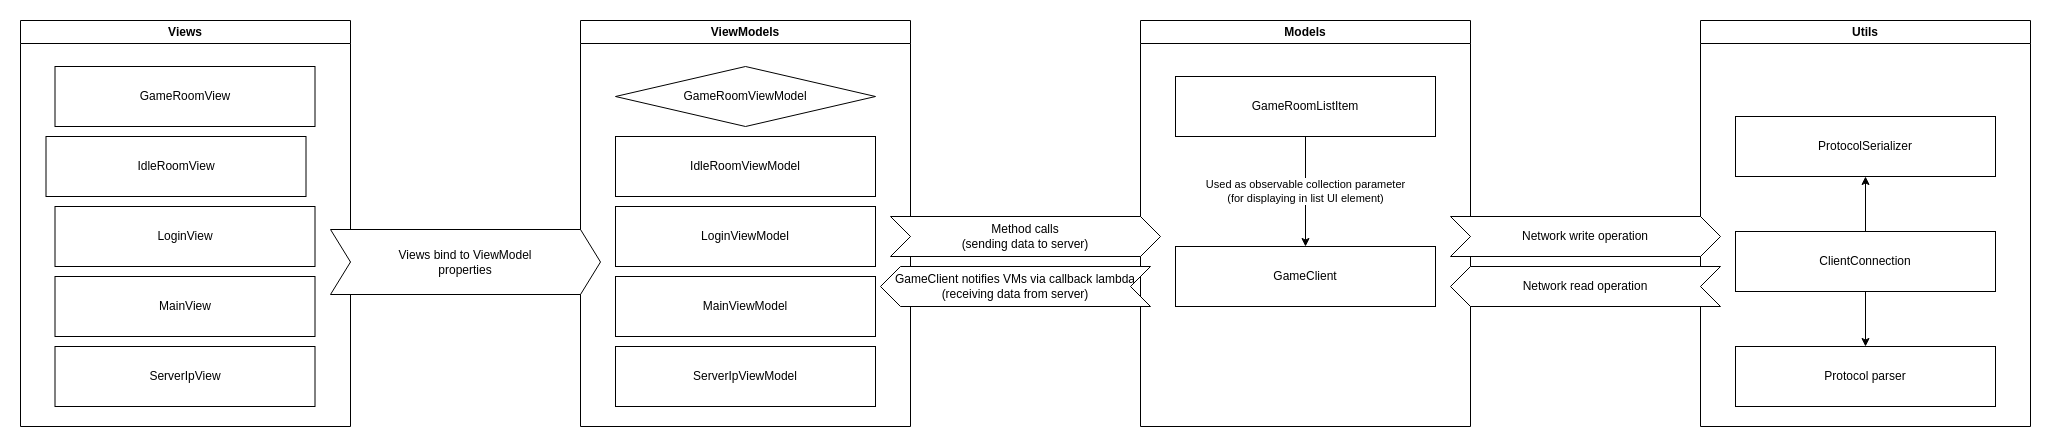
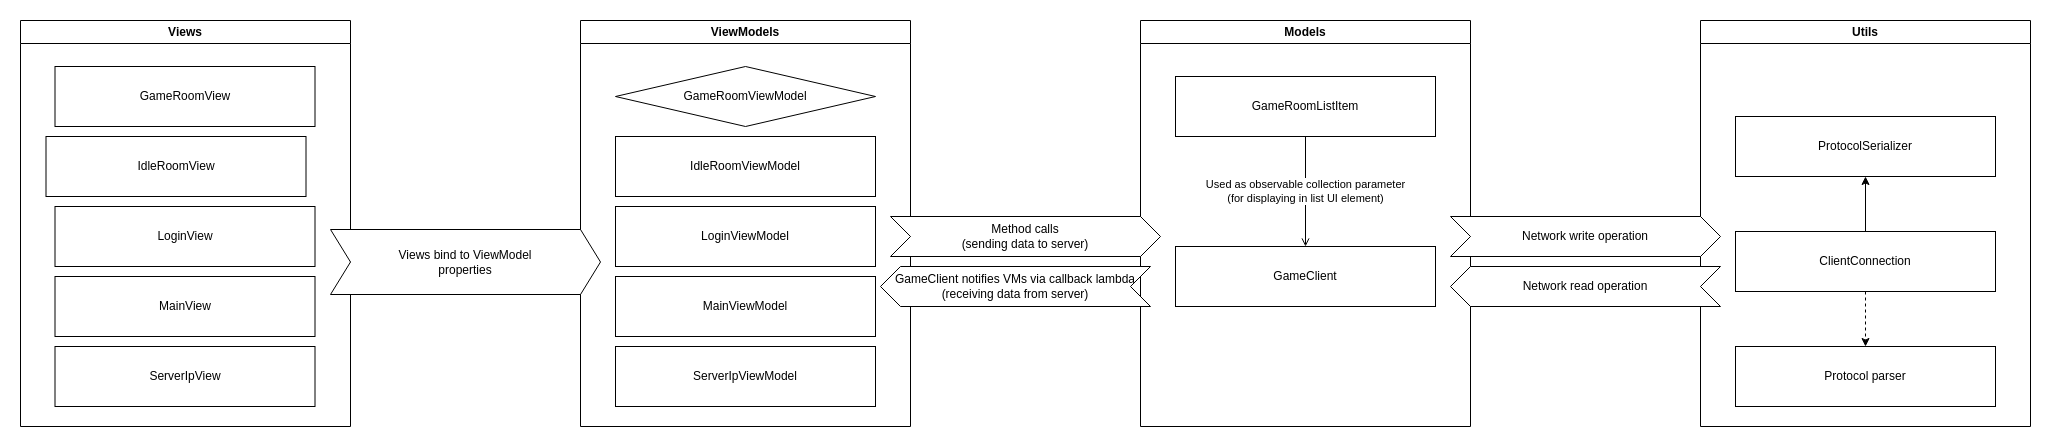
(1306, 238) -> (1306, 239)
(1866, 316) -> (1866, 316)
